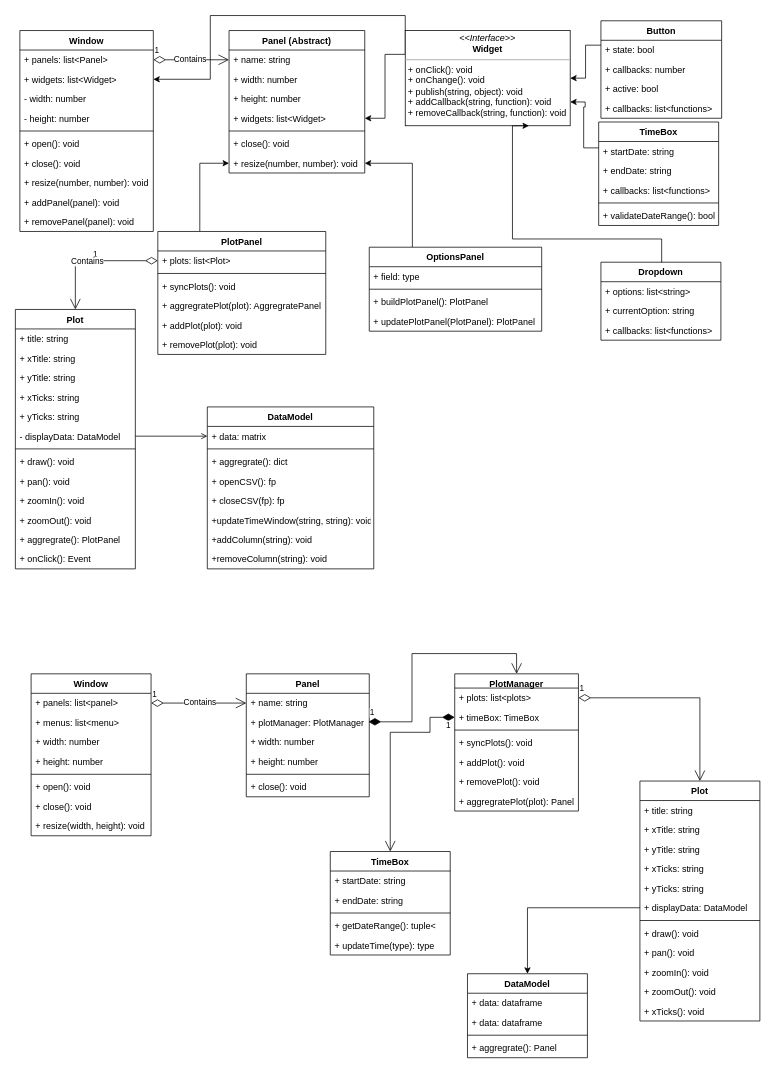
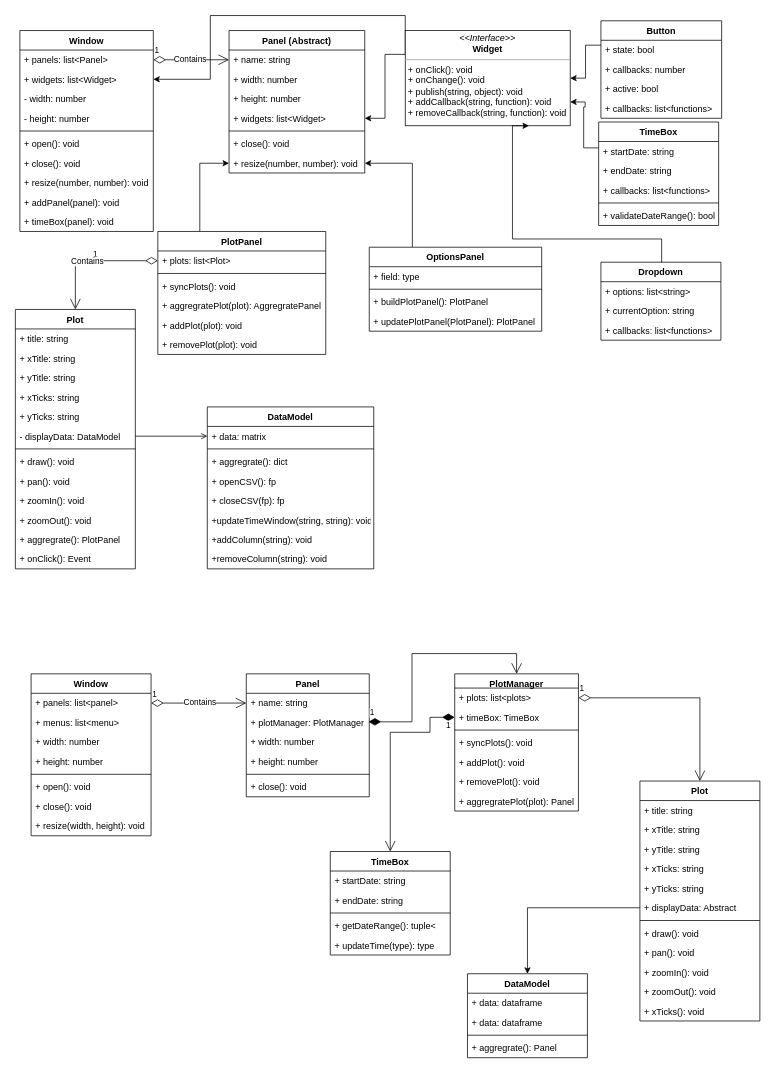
(83, 222) -> (72, 222)
(698, 908) -> (696, 908)
